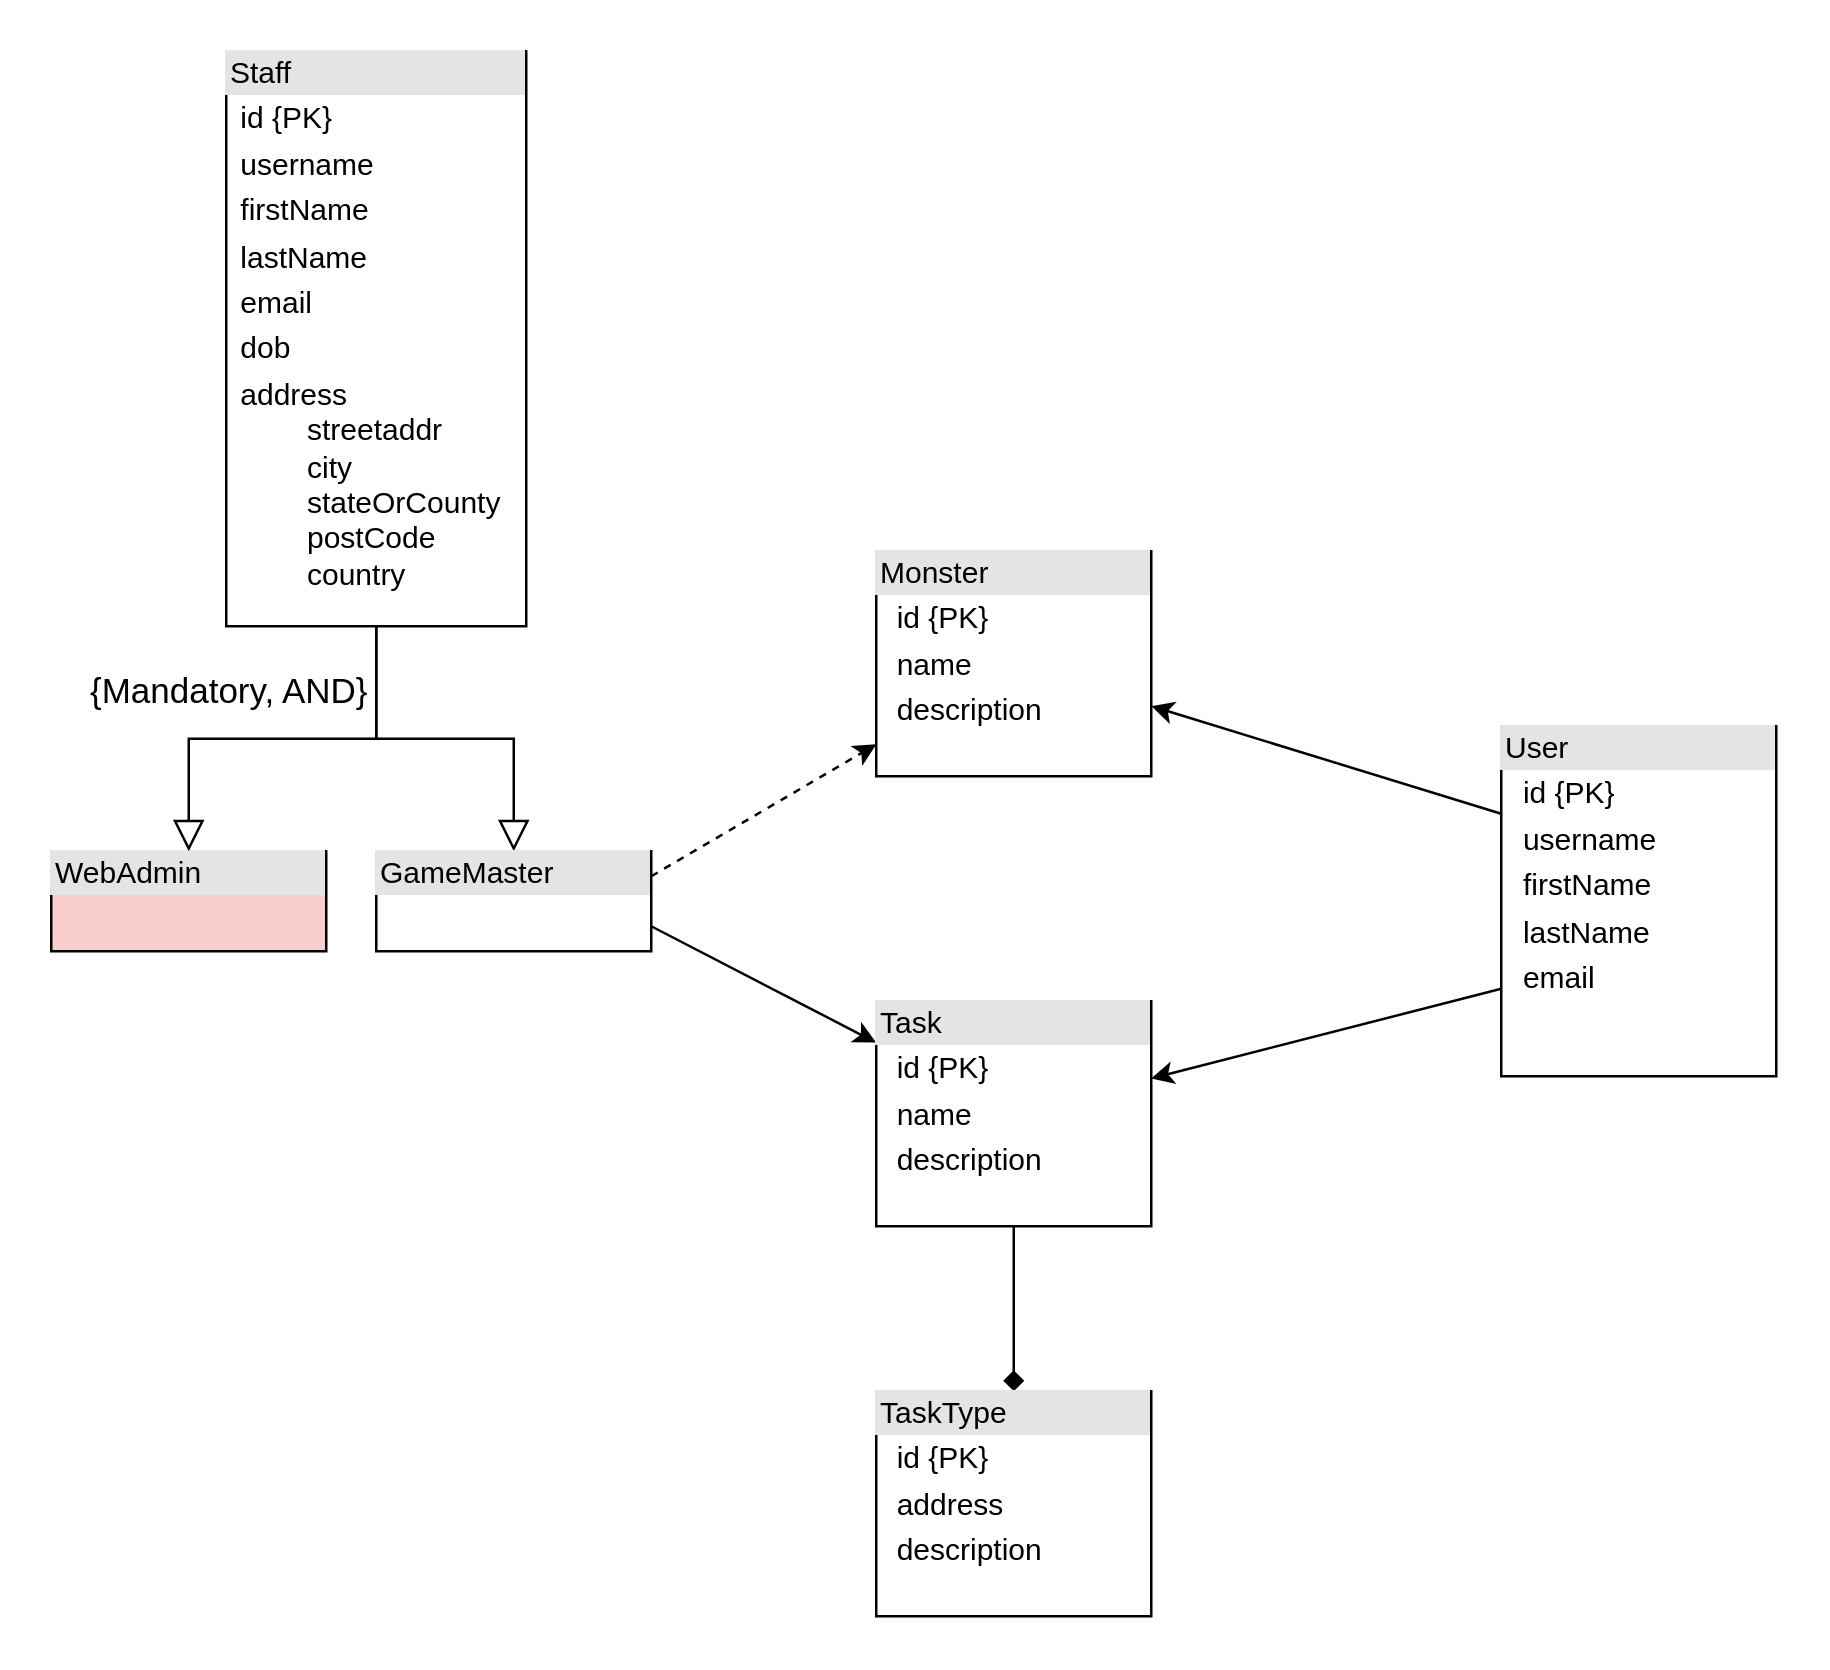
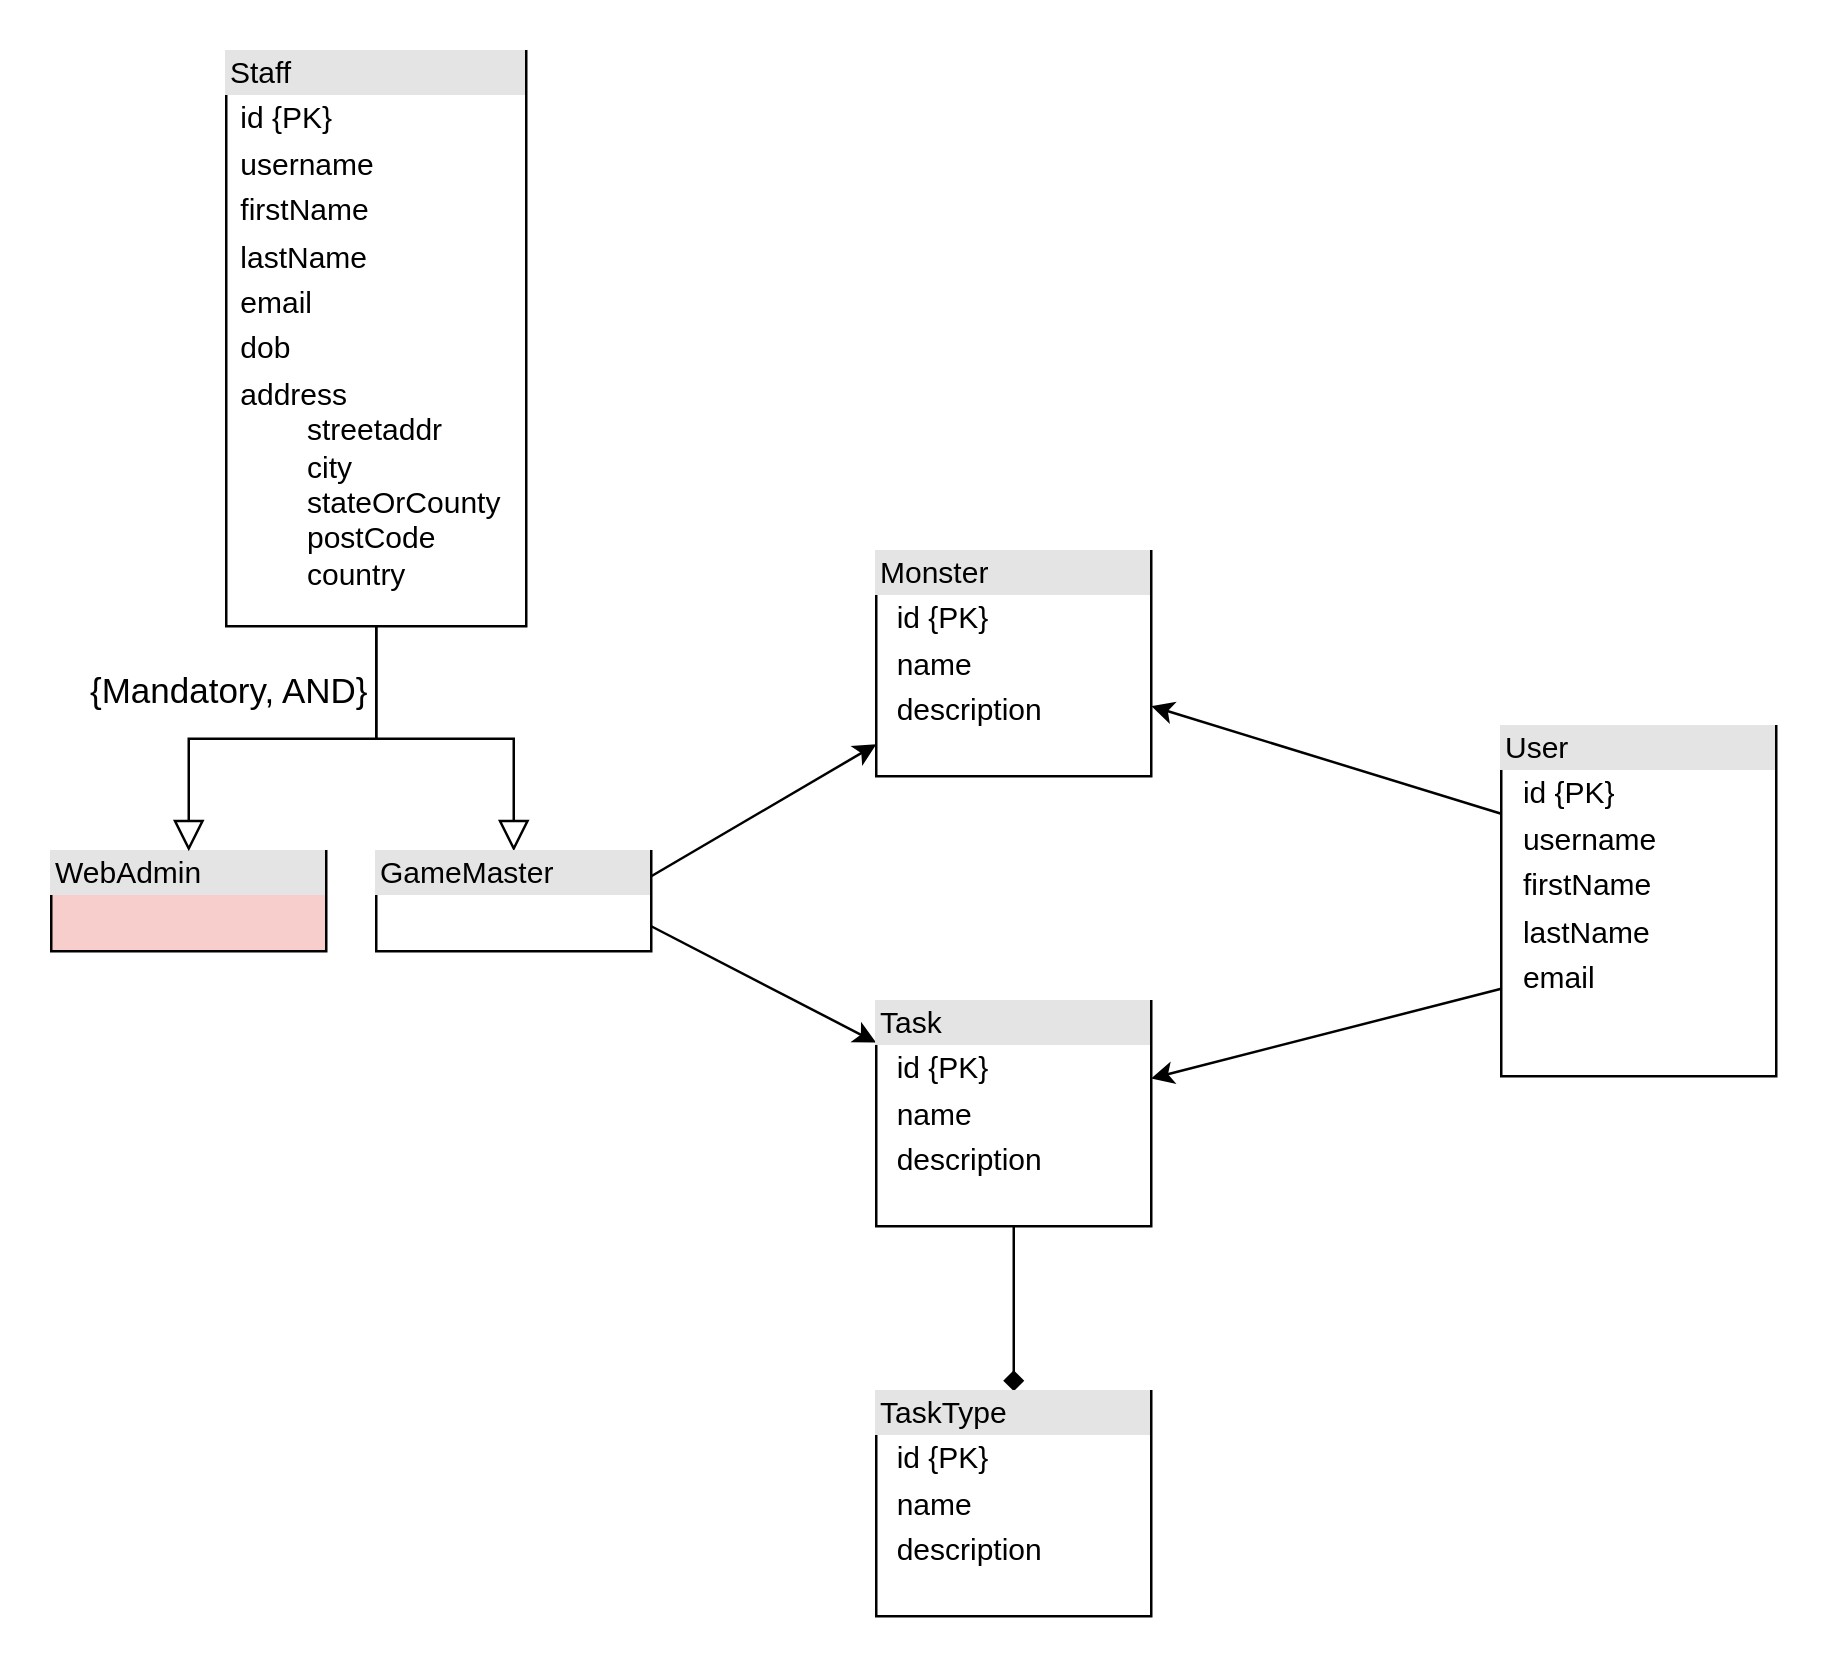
(759, 813) -> (759, 813)
(961, 1463) -> (961, 1463)
